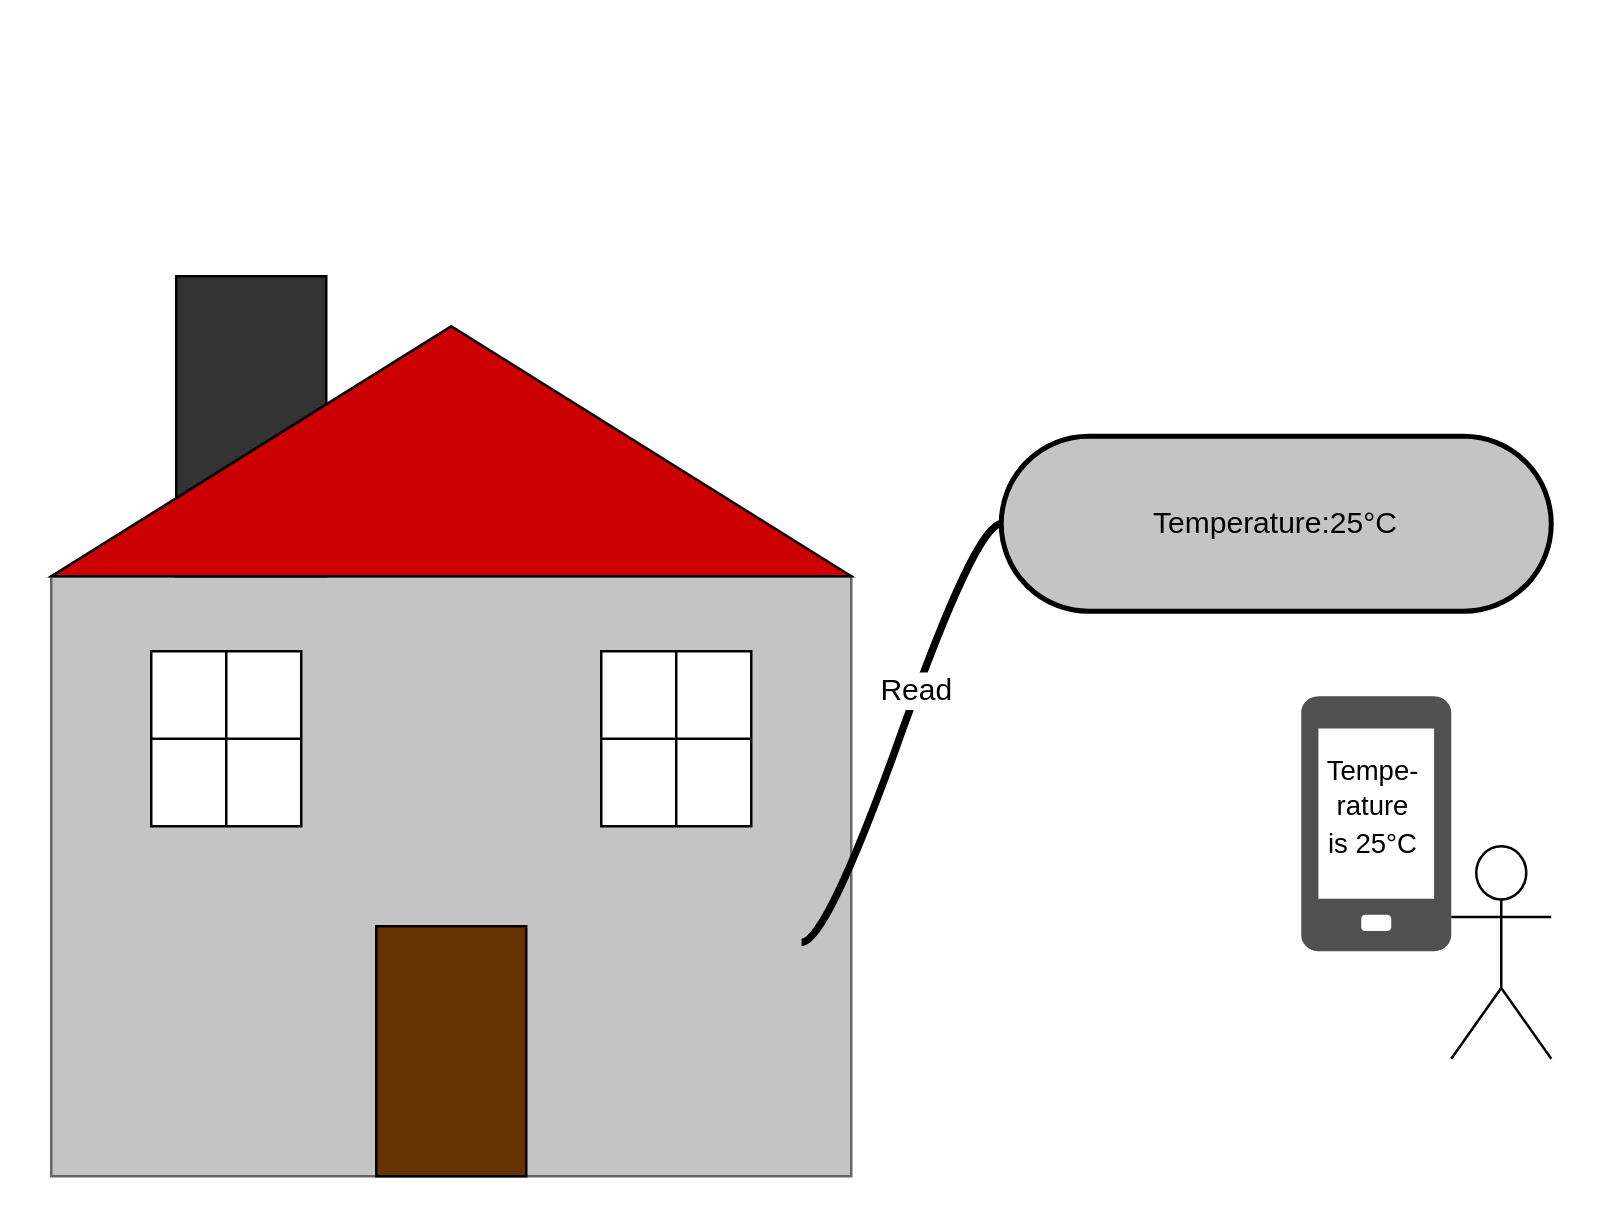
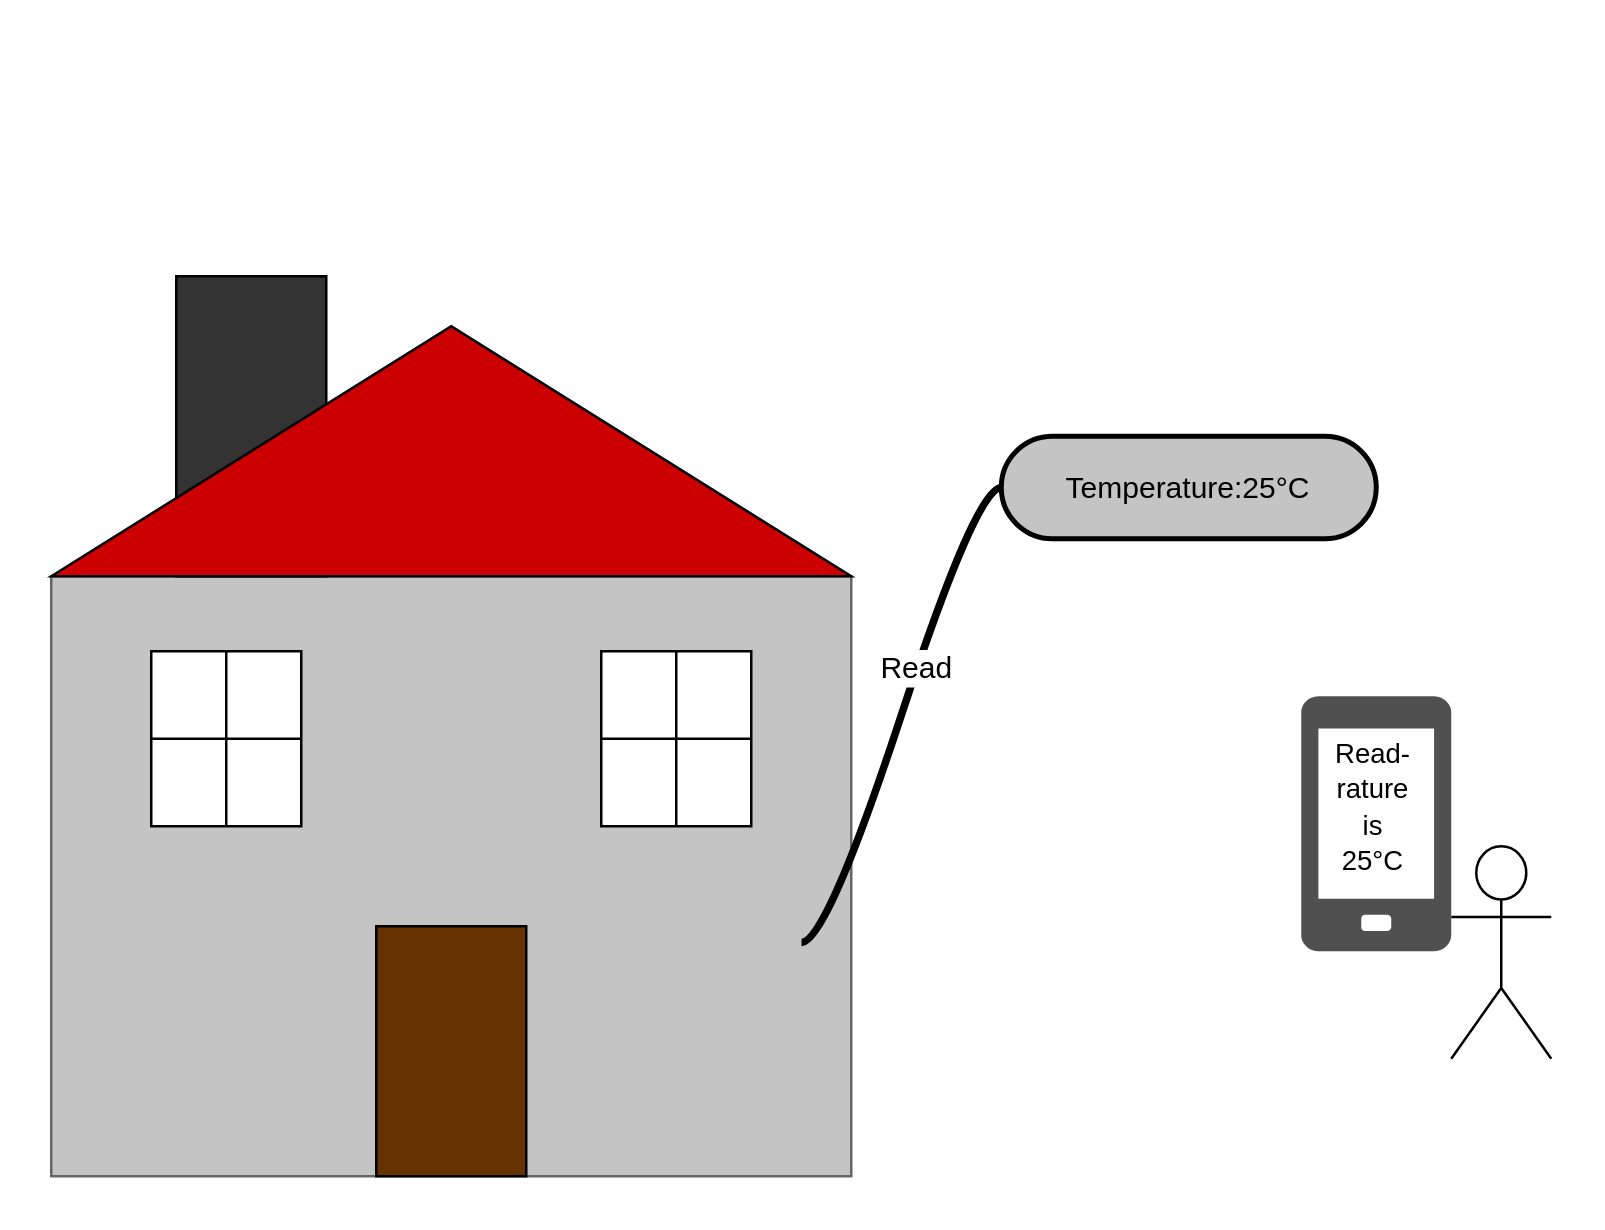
(1276, 524) -> (1189, 488)
(1374, 806) -> (1374, 806)
